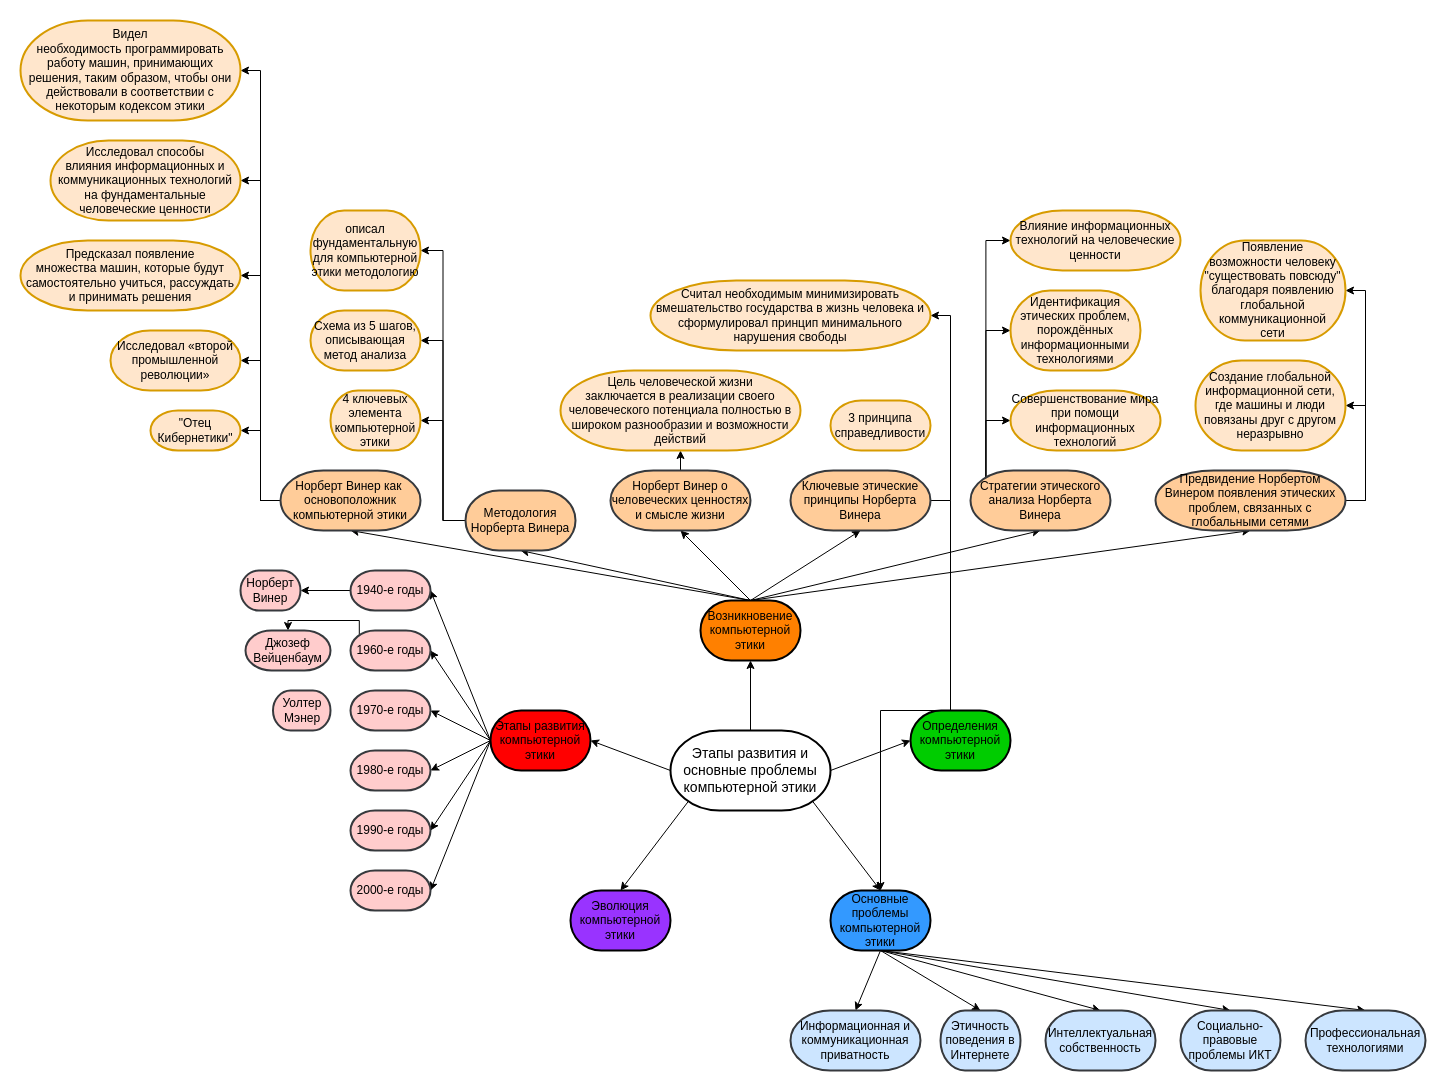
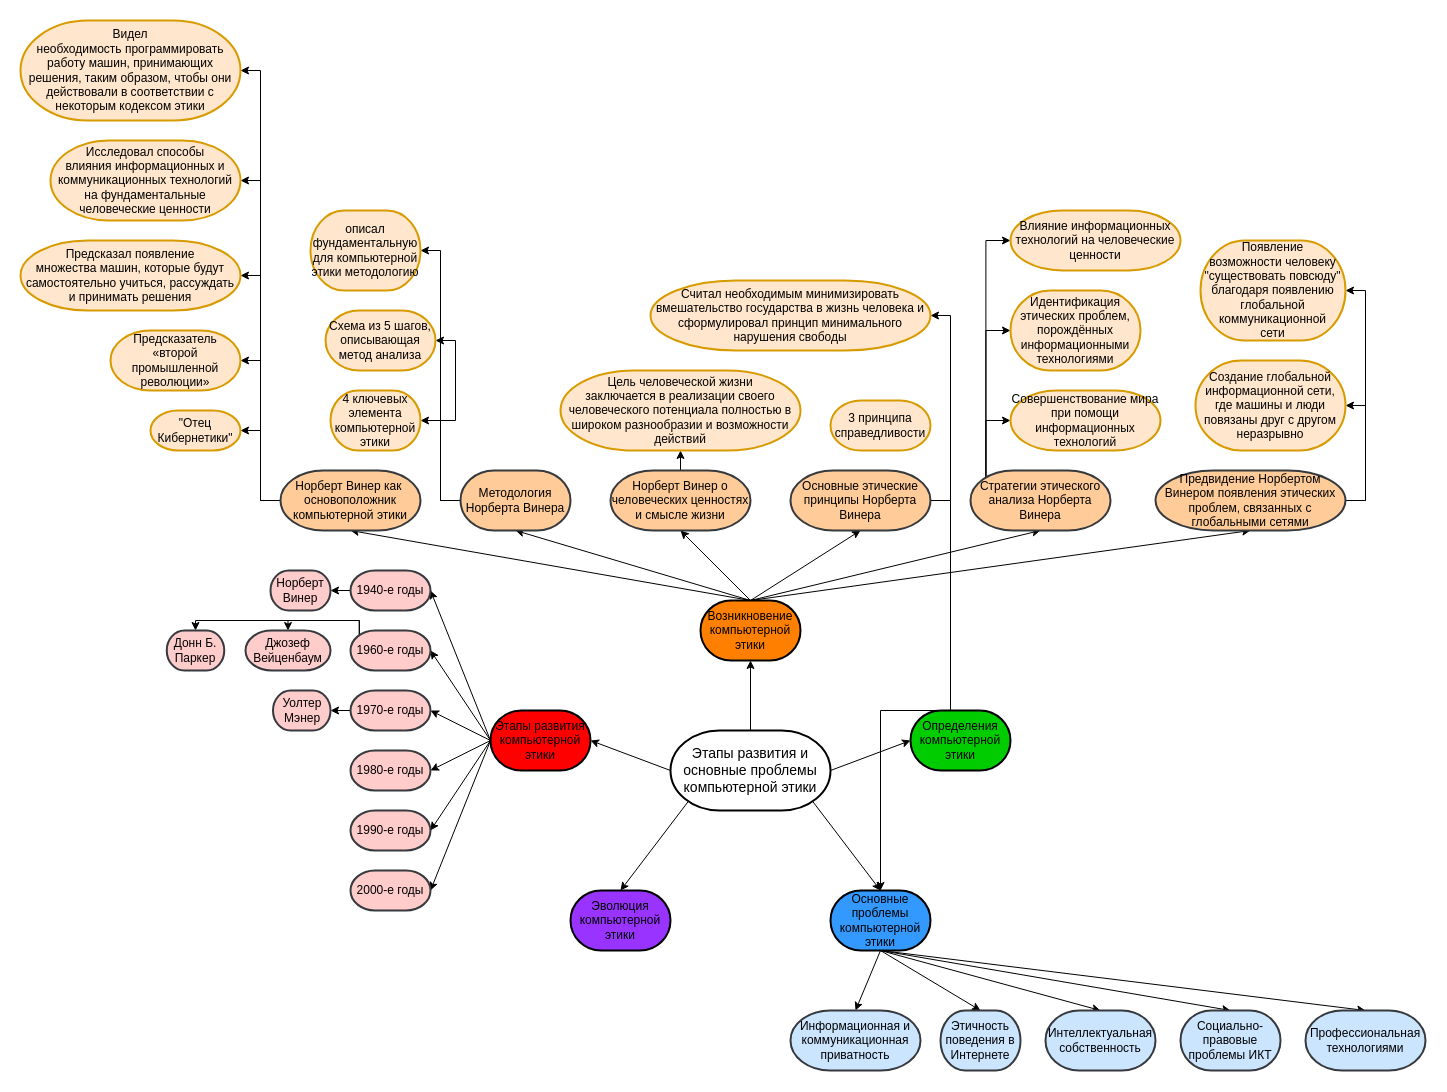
(366, 341) -> (381, 341)
(176, 361) -> (176, 361)
(861, 501) -> (861, 501)
(521, 521) -> (516, 501)
(271, 591) -> (301, 591)
none -> (240, 621)
none -> (196, 651)
none -> (344, 711)
